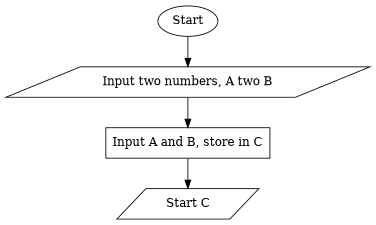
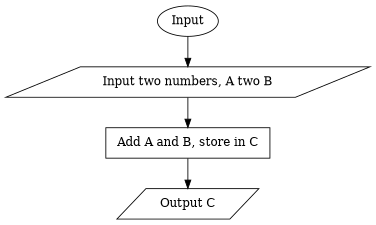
(188, 21) -> (188, 21)
(188, 143) -> (188, 143)
(188, 204) -> (188, 204)
